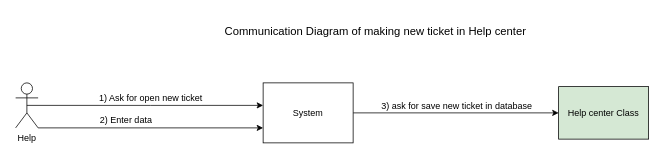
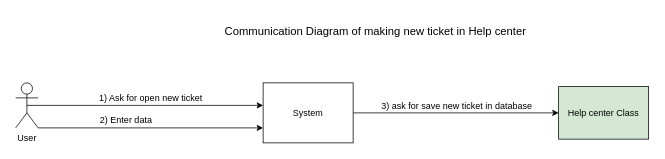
(27, 139) -> (27, 139)
